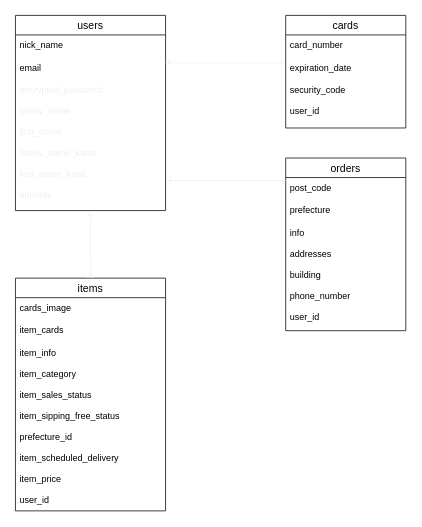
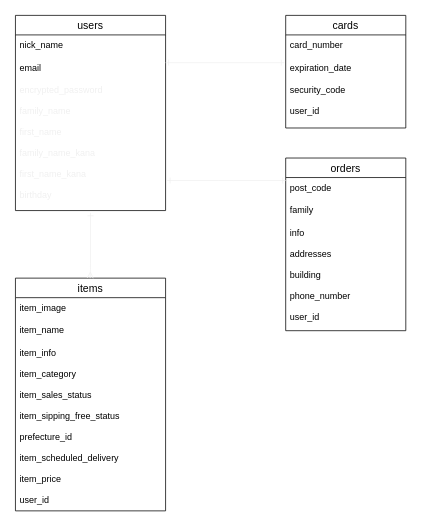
(315, 210) -> (302, 210)
(46, 308) -> (42, 308)
(44, 330) -> (41, 330)
